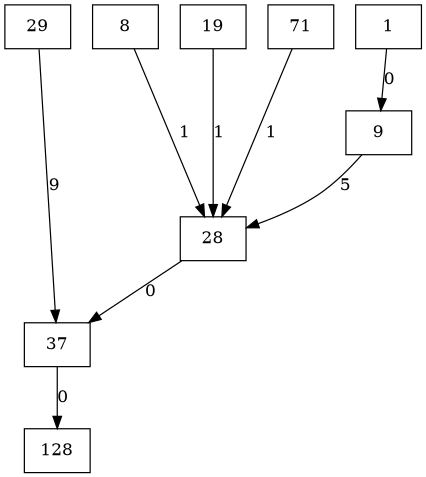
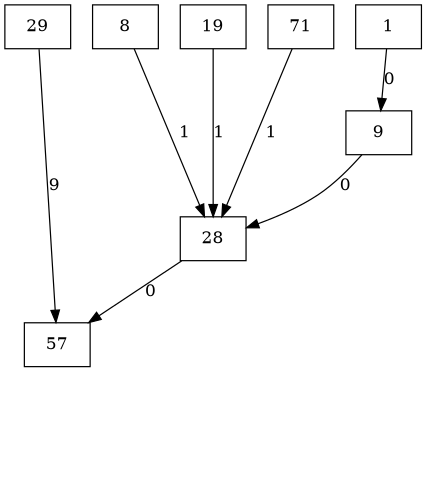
(346, 186) -> (346, 186)
(57, 345) -> (57, 345)
(57, 451) -> none
